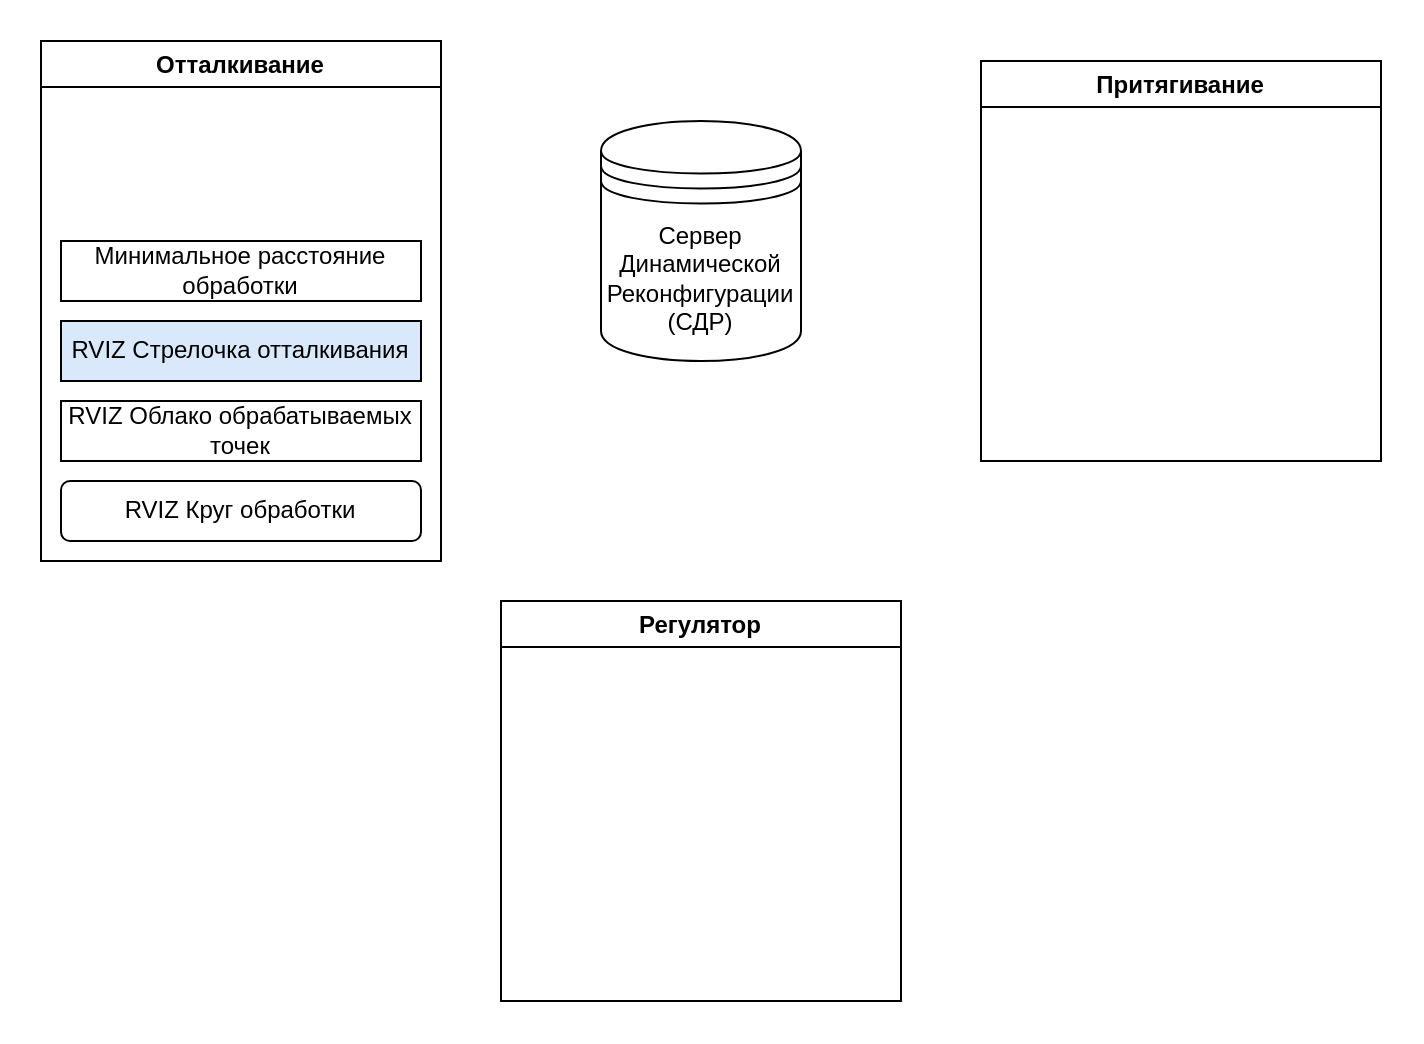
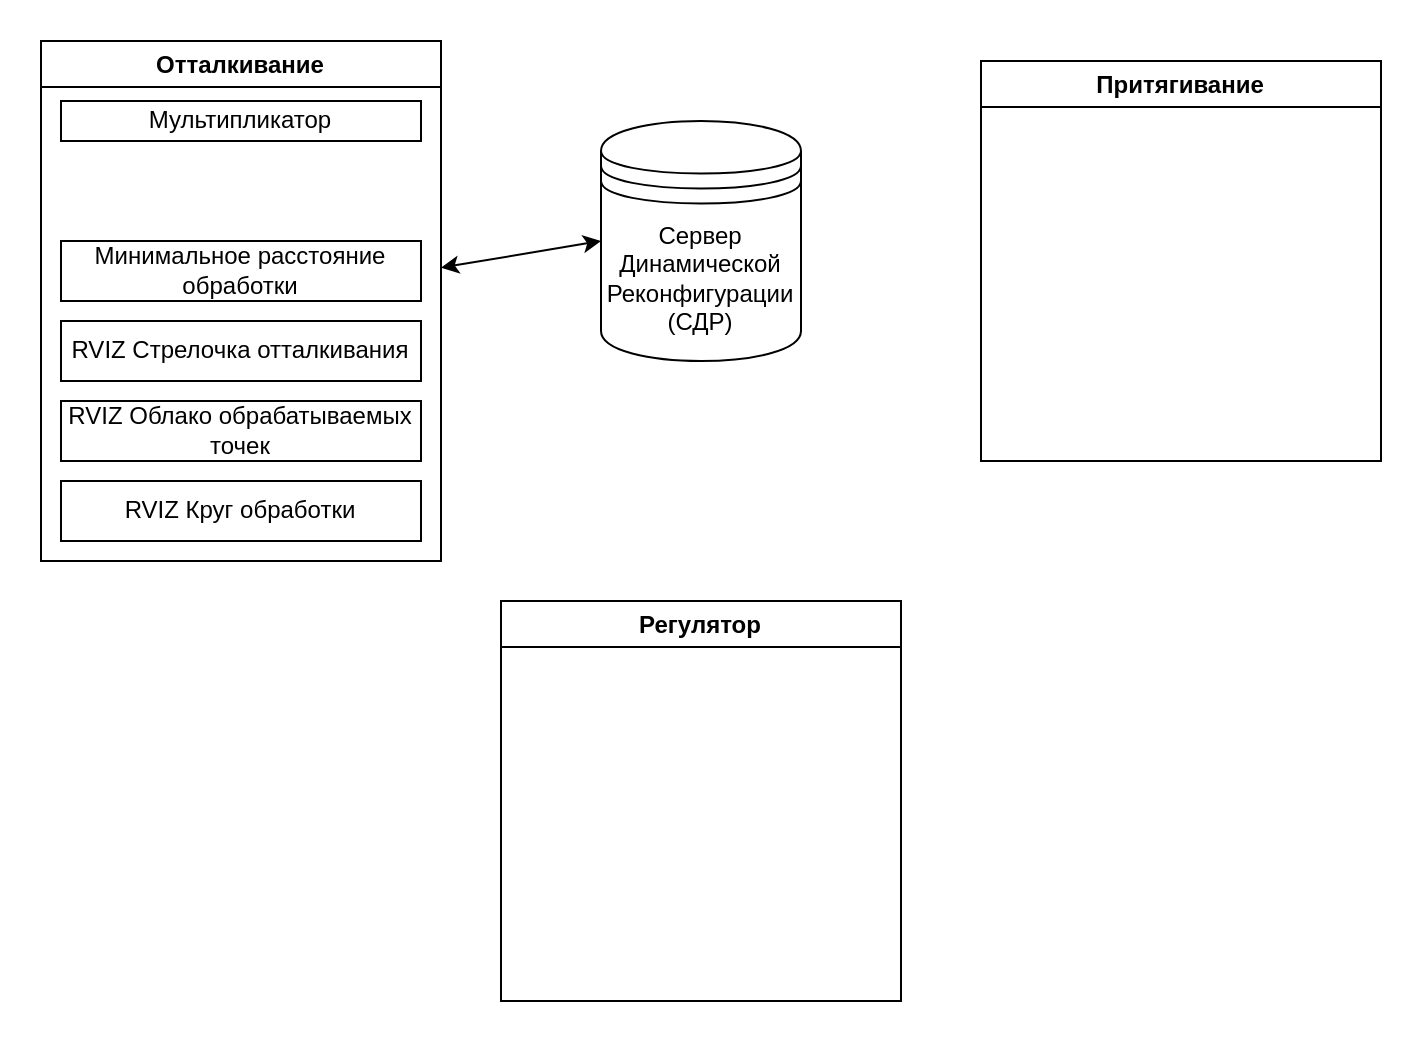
none -> (241, 121)
none -> (521, 254)
(241, 351) -> (241, 351)
(241, 511) -> (241, 511)
